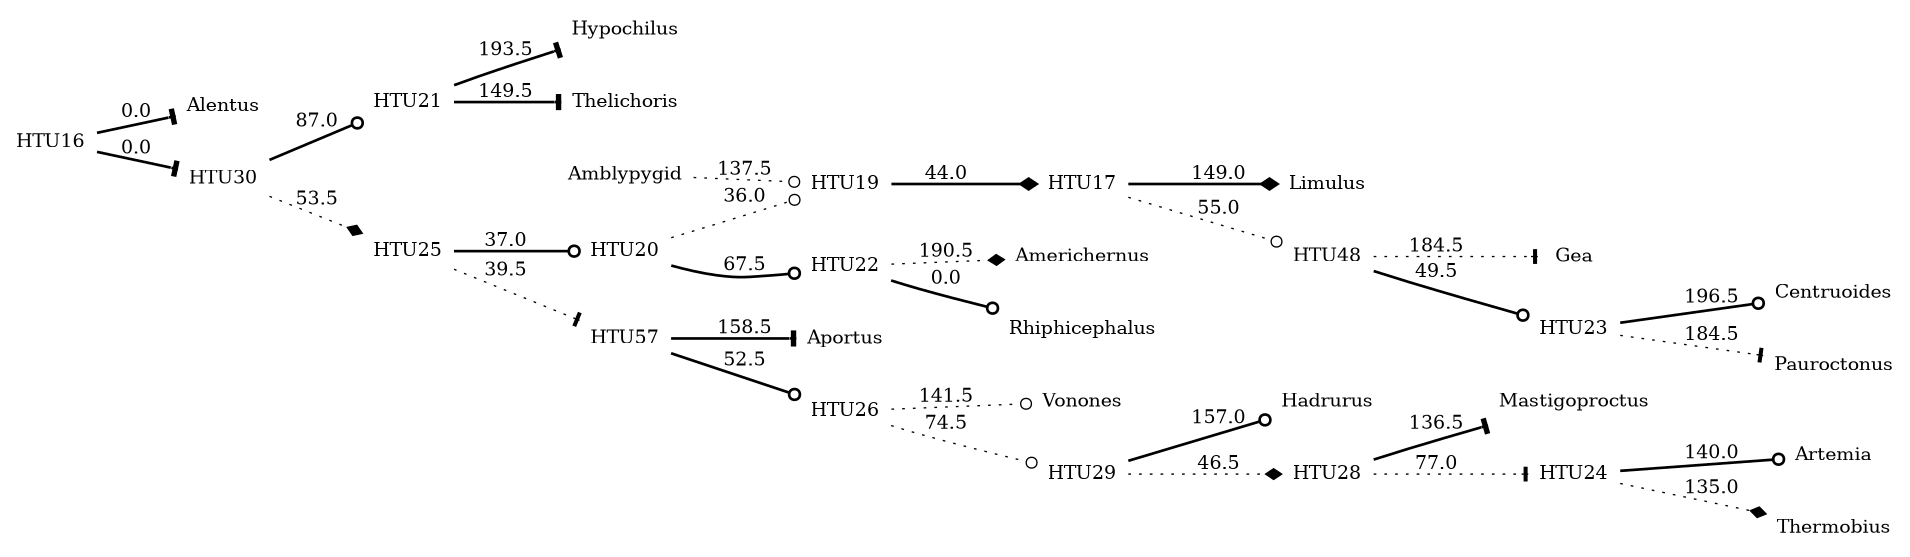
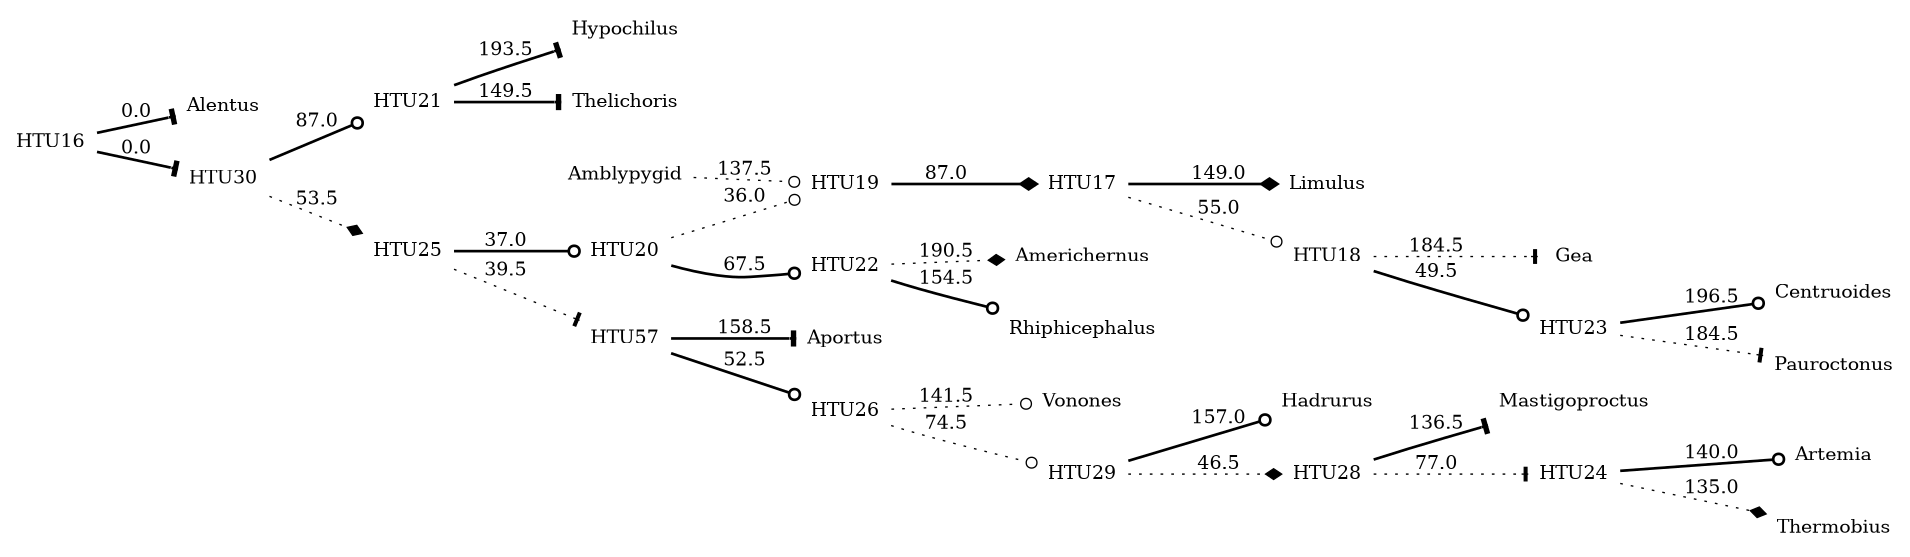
(946, 174) -> (946, 174)
(1328, 257) -> (1328, 257)
(946, 279) -> (946, 279)
